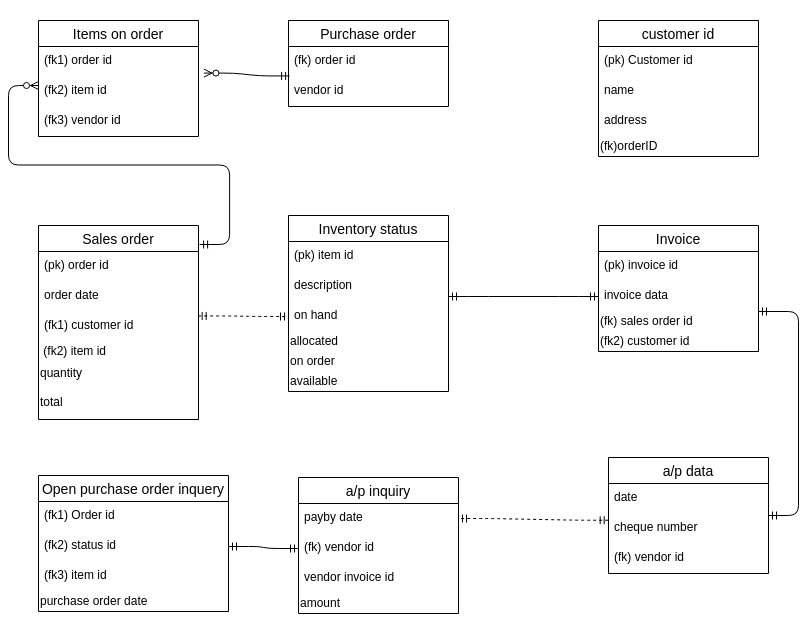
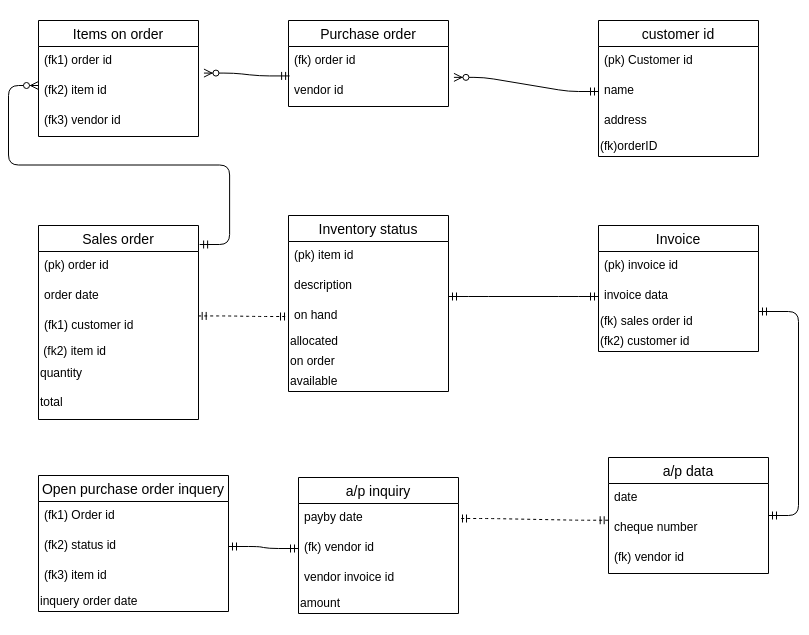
none -> (526, 84)
(101, 602) -> (96, 602)
